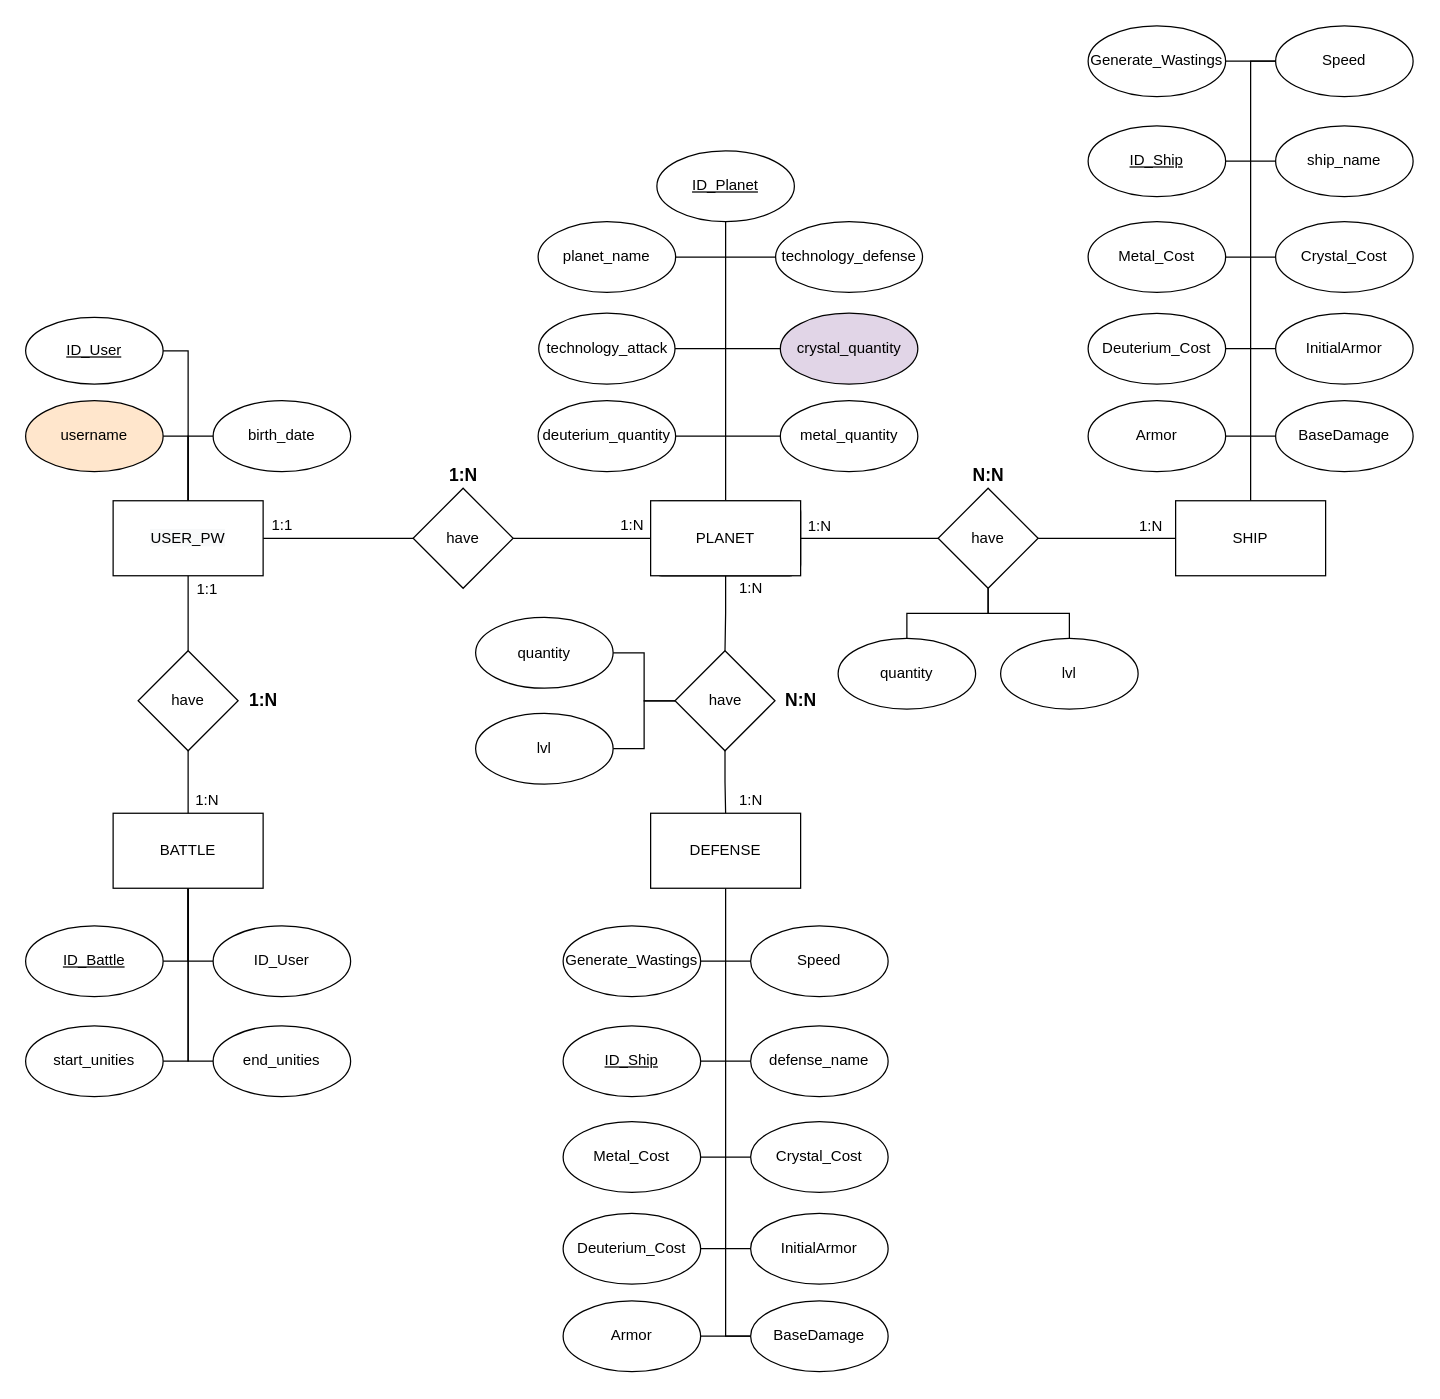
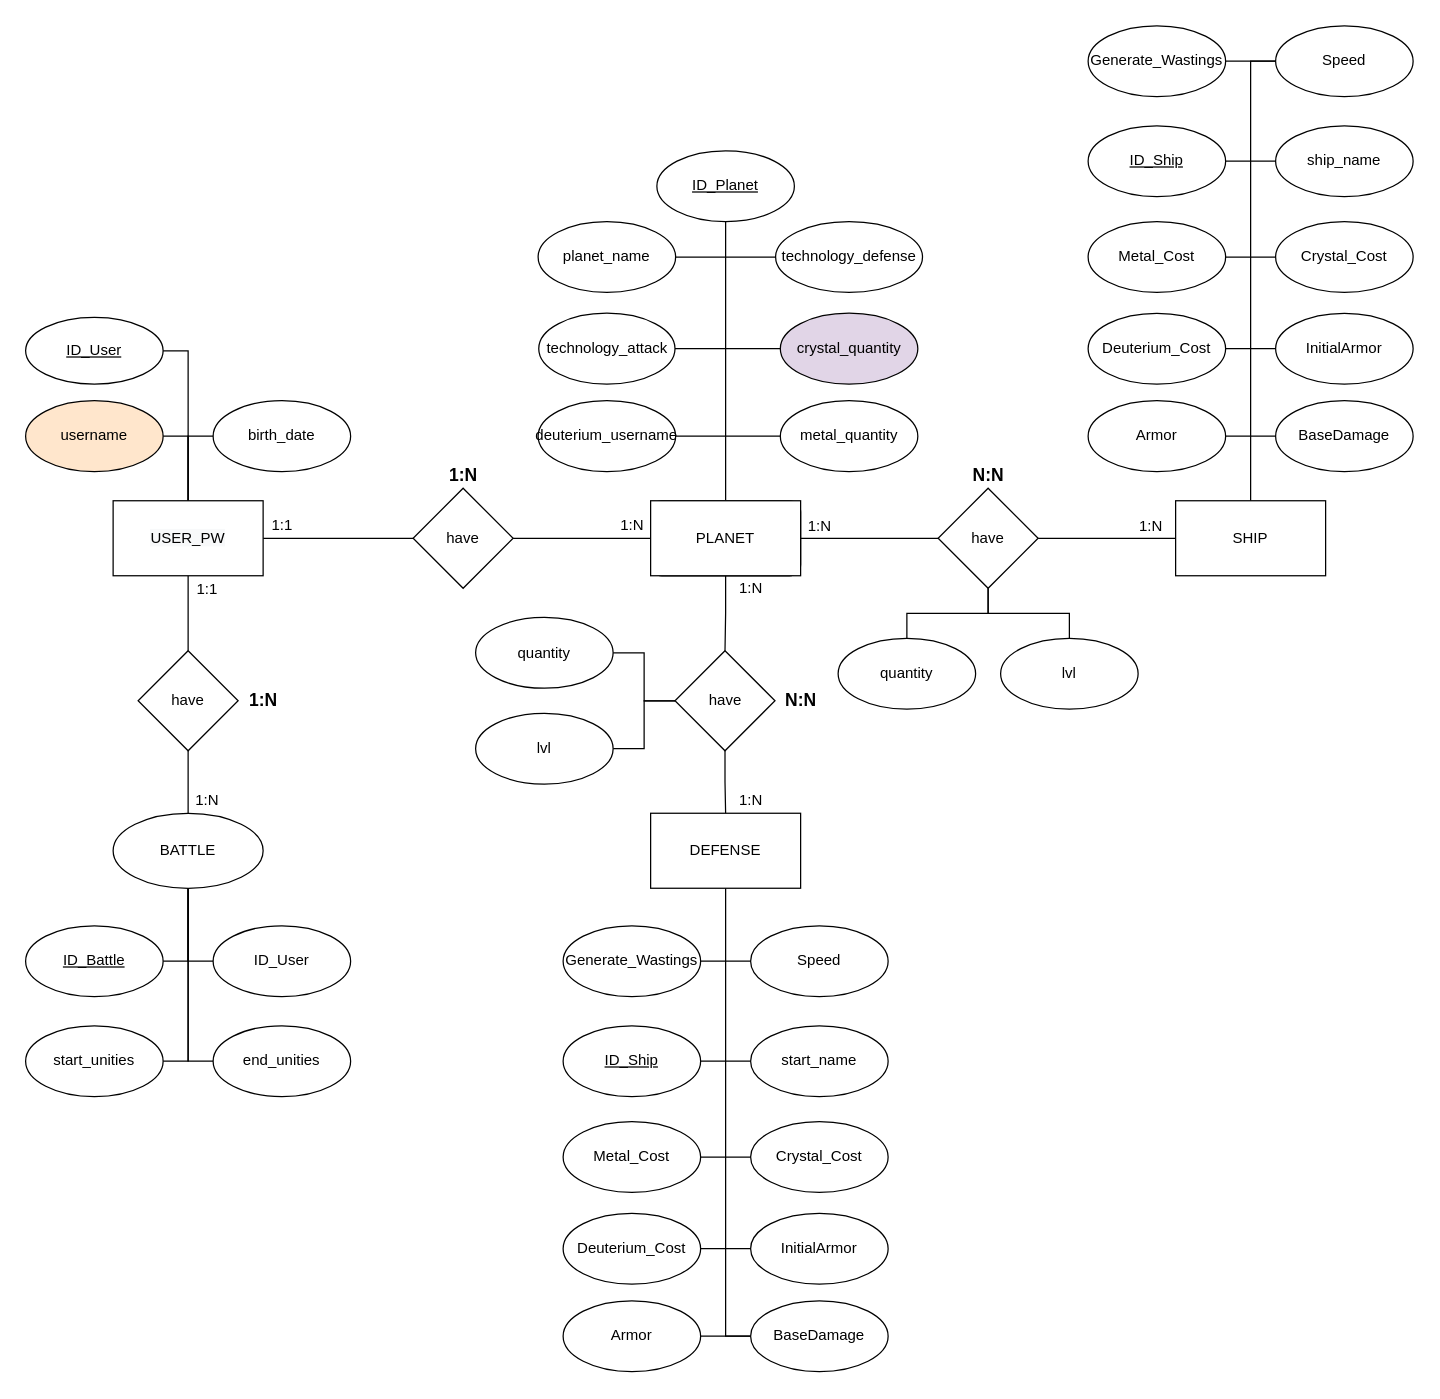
(607, 436) -> (607, 436)
(188, 851) -> (188, 851)
(819, 1061) -> (819, 1061)
